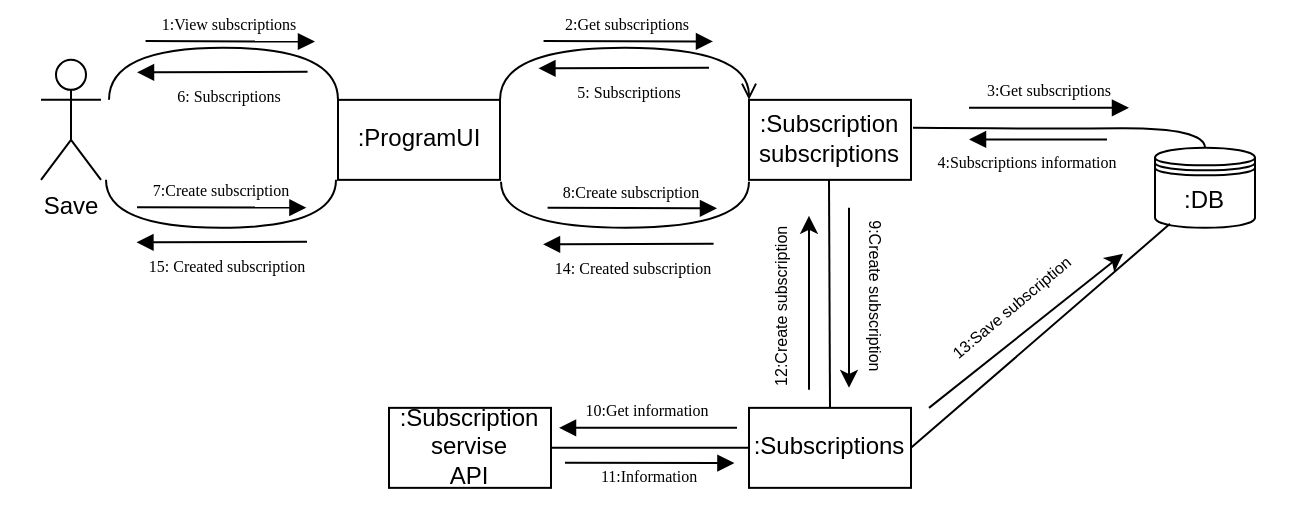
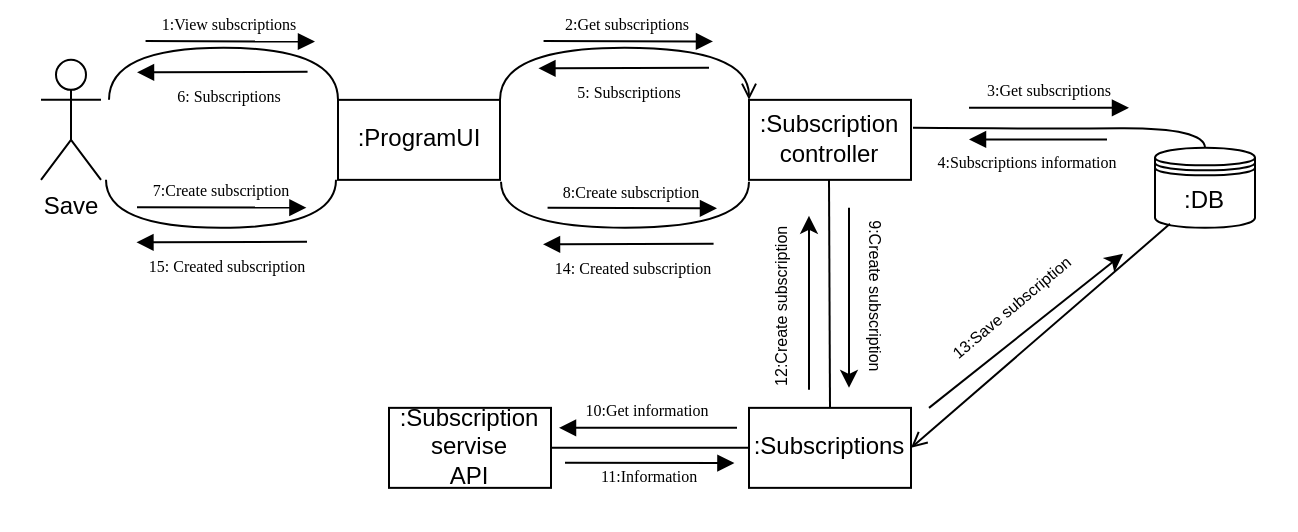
(830, 139) -> (830, 139)
(916, 444) -> (917, 443)
